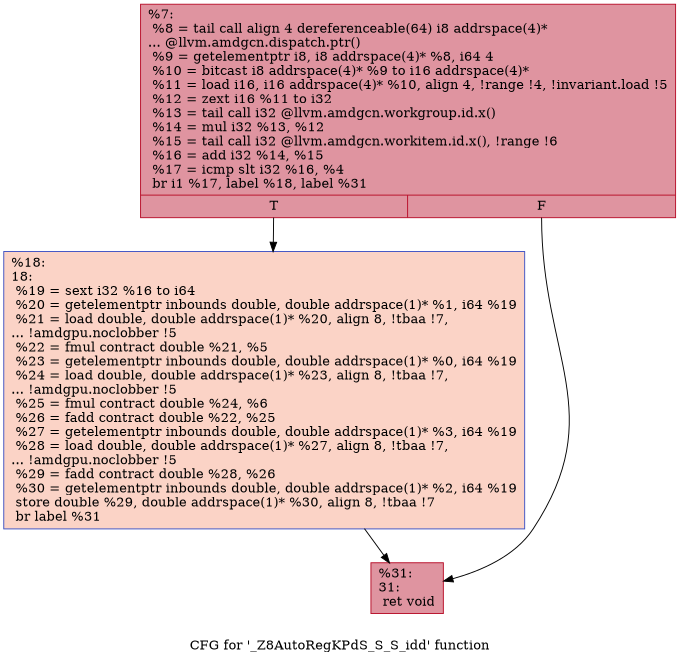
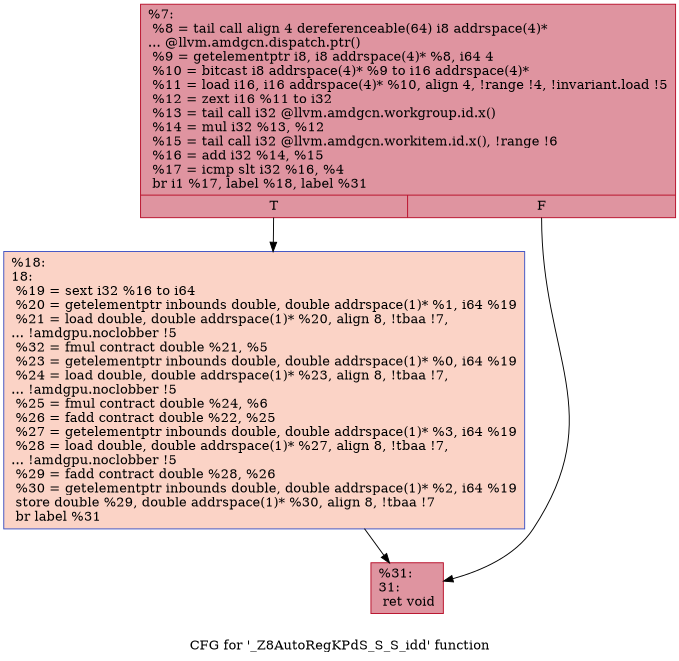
(140, 347) -> (140, 347)
